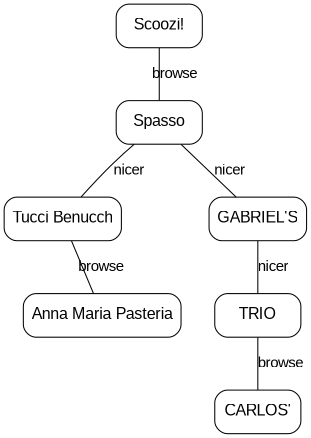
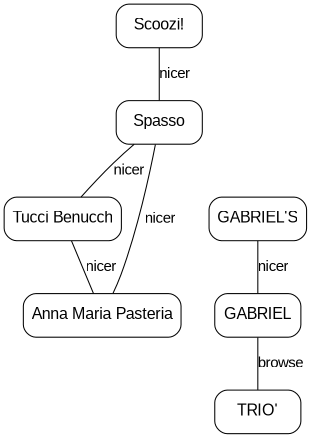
(175, 74) -> (175, 74)
(209, 171) -> (138, 220)
(101, 267) -> (101, 267)
(258, 315) -> (258, 315)
(258, 412) -> (258, 412)
